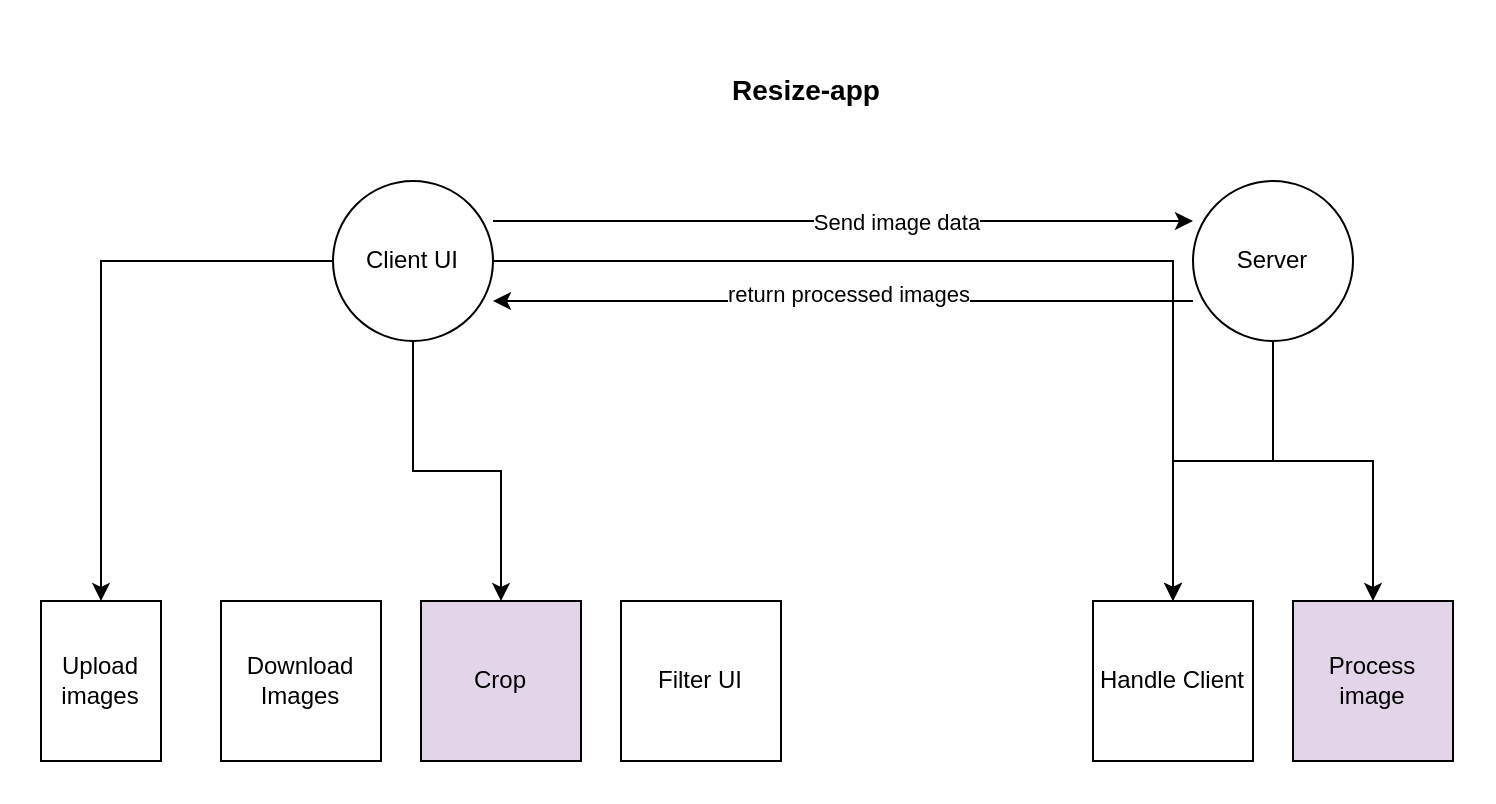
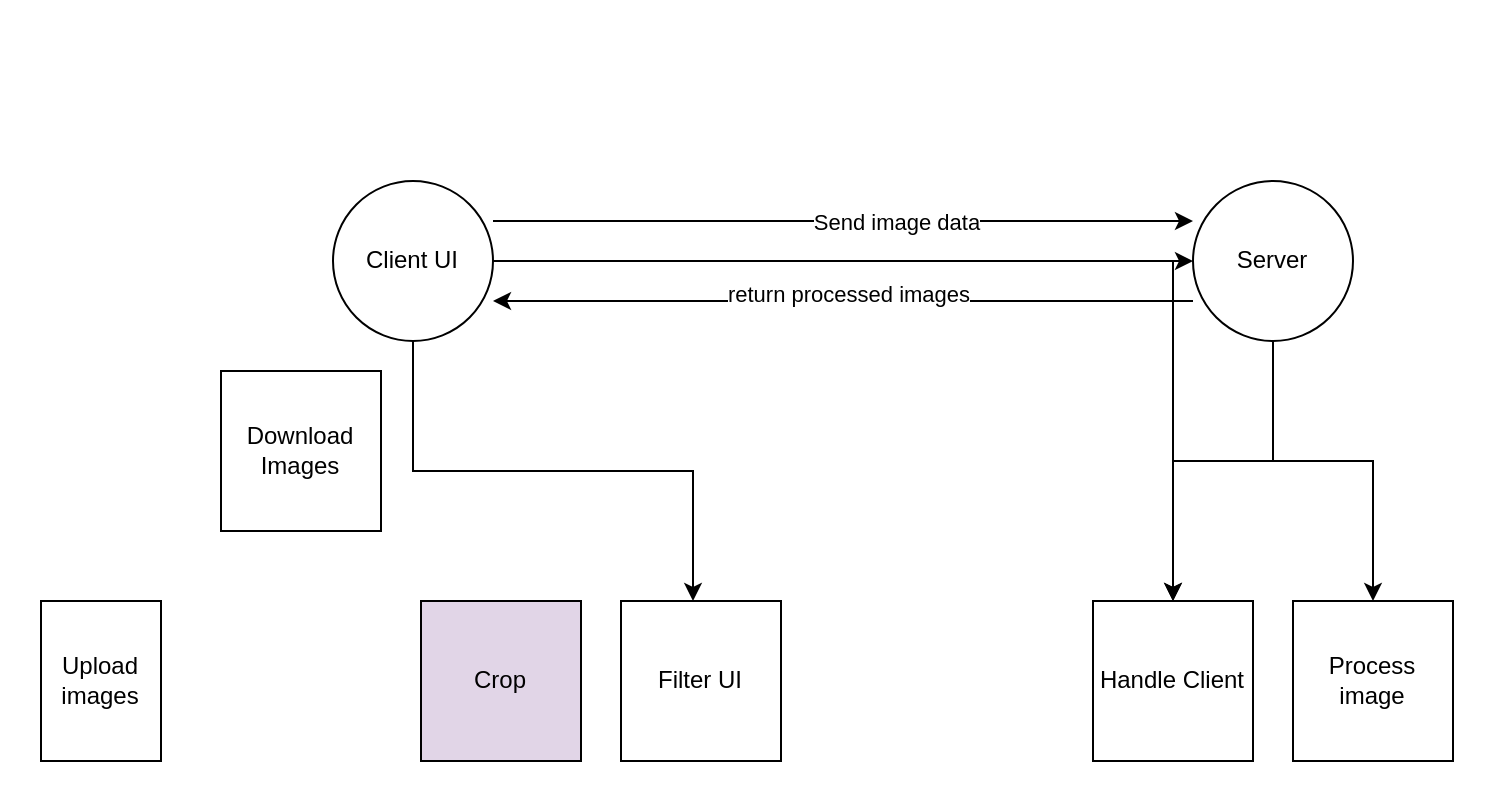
(807, 91) -> none
(101, 308) -> (1178, 261)
none -> (657, 471)
(501, 531) -> none
(301, 681) -> (301, 451)
(1373, 681) -> (1373, 681)
